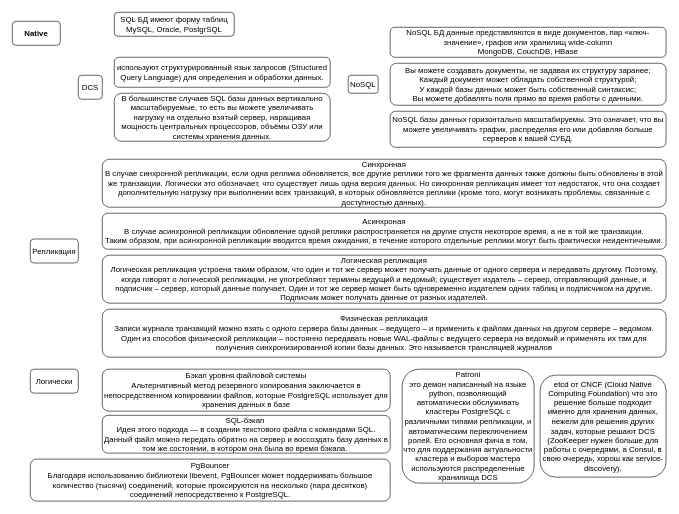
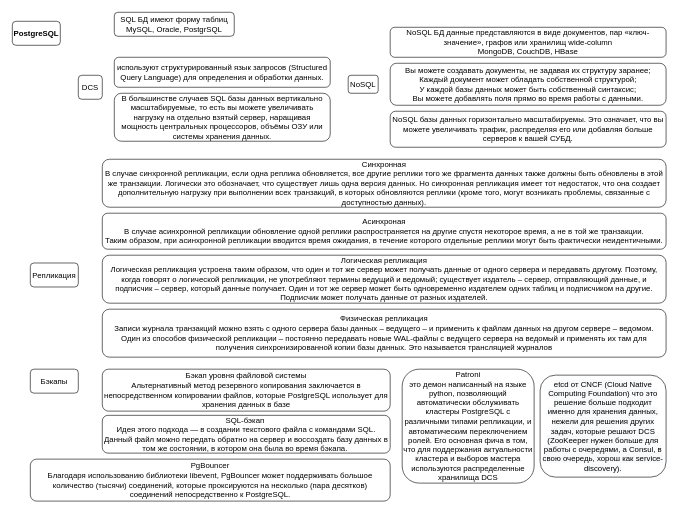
(36, 33) -> (36, 33)
(54, 251) -> (54, 275)
(54, 381) -> (54, 381)
